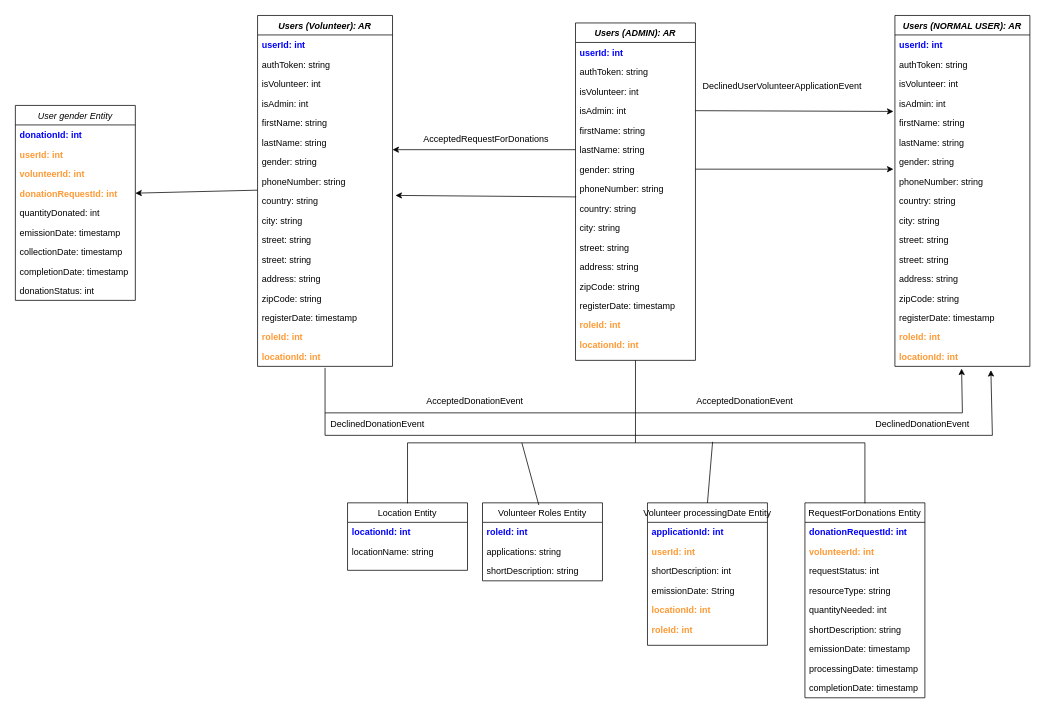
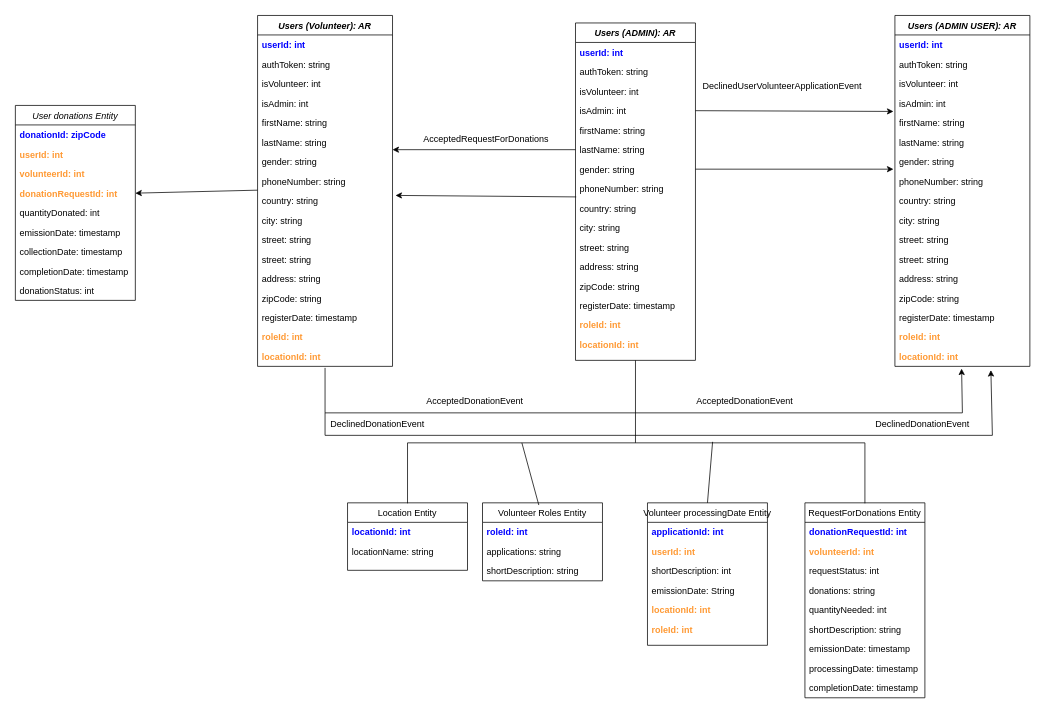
(962, 26) -> (962, 26)
(75, 116) -> (75, 116)
(53, 135) -> (63, 135)
(856, 591) -> (847, 591)
